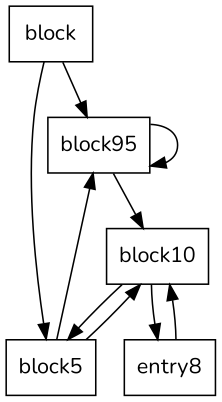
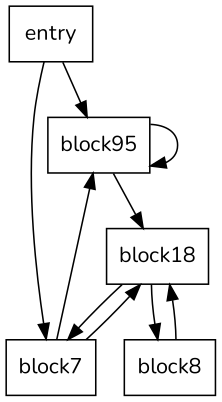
(51, 34) -> (51, 34)
(158, 256) -> (158, 256)
(51, 368) -> (51, 368)
(170, 368) -> (170, 368)
